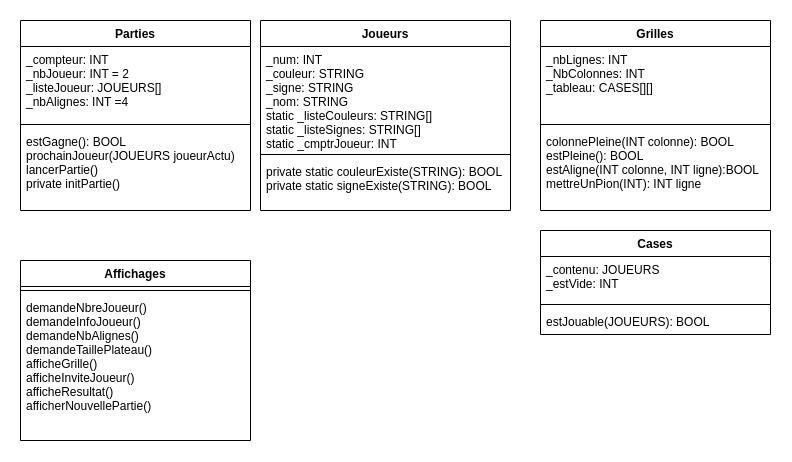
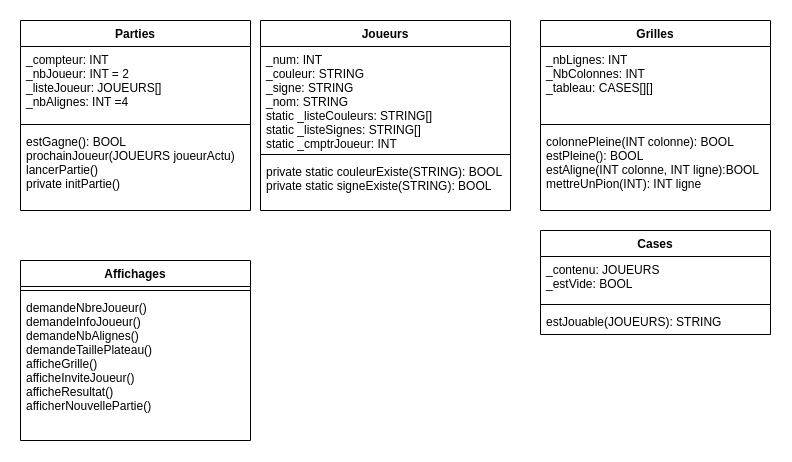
(600, 270) -> (600, 270)
(625, 322) -> (632, 322)
